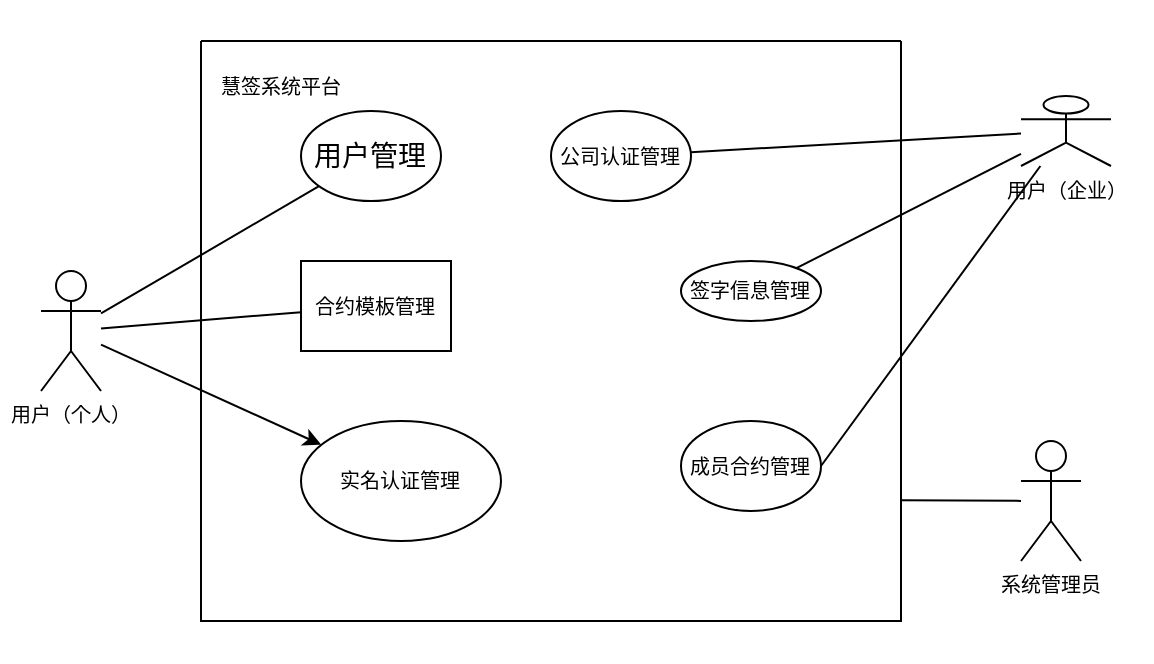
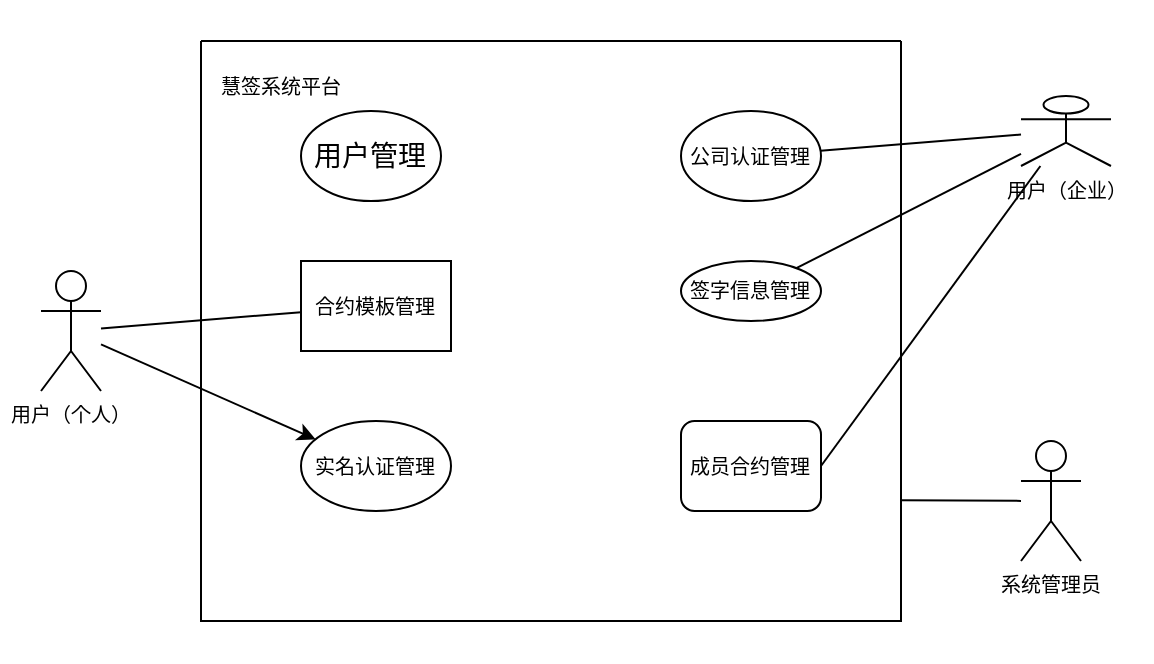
(621, 156) -> (751, 156)
(262, 219) -> none
(751, 466) -> (751, 466)
(401, 481) -> (376, 466)
